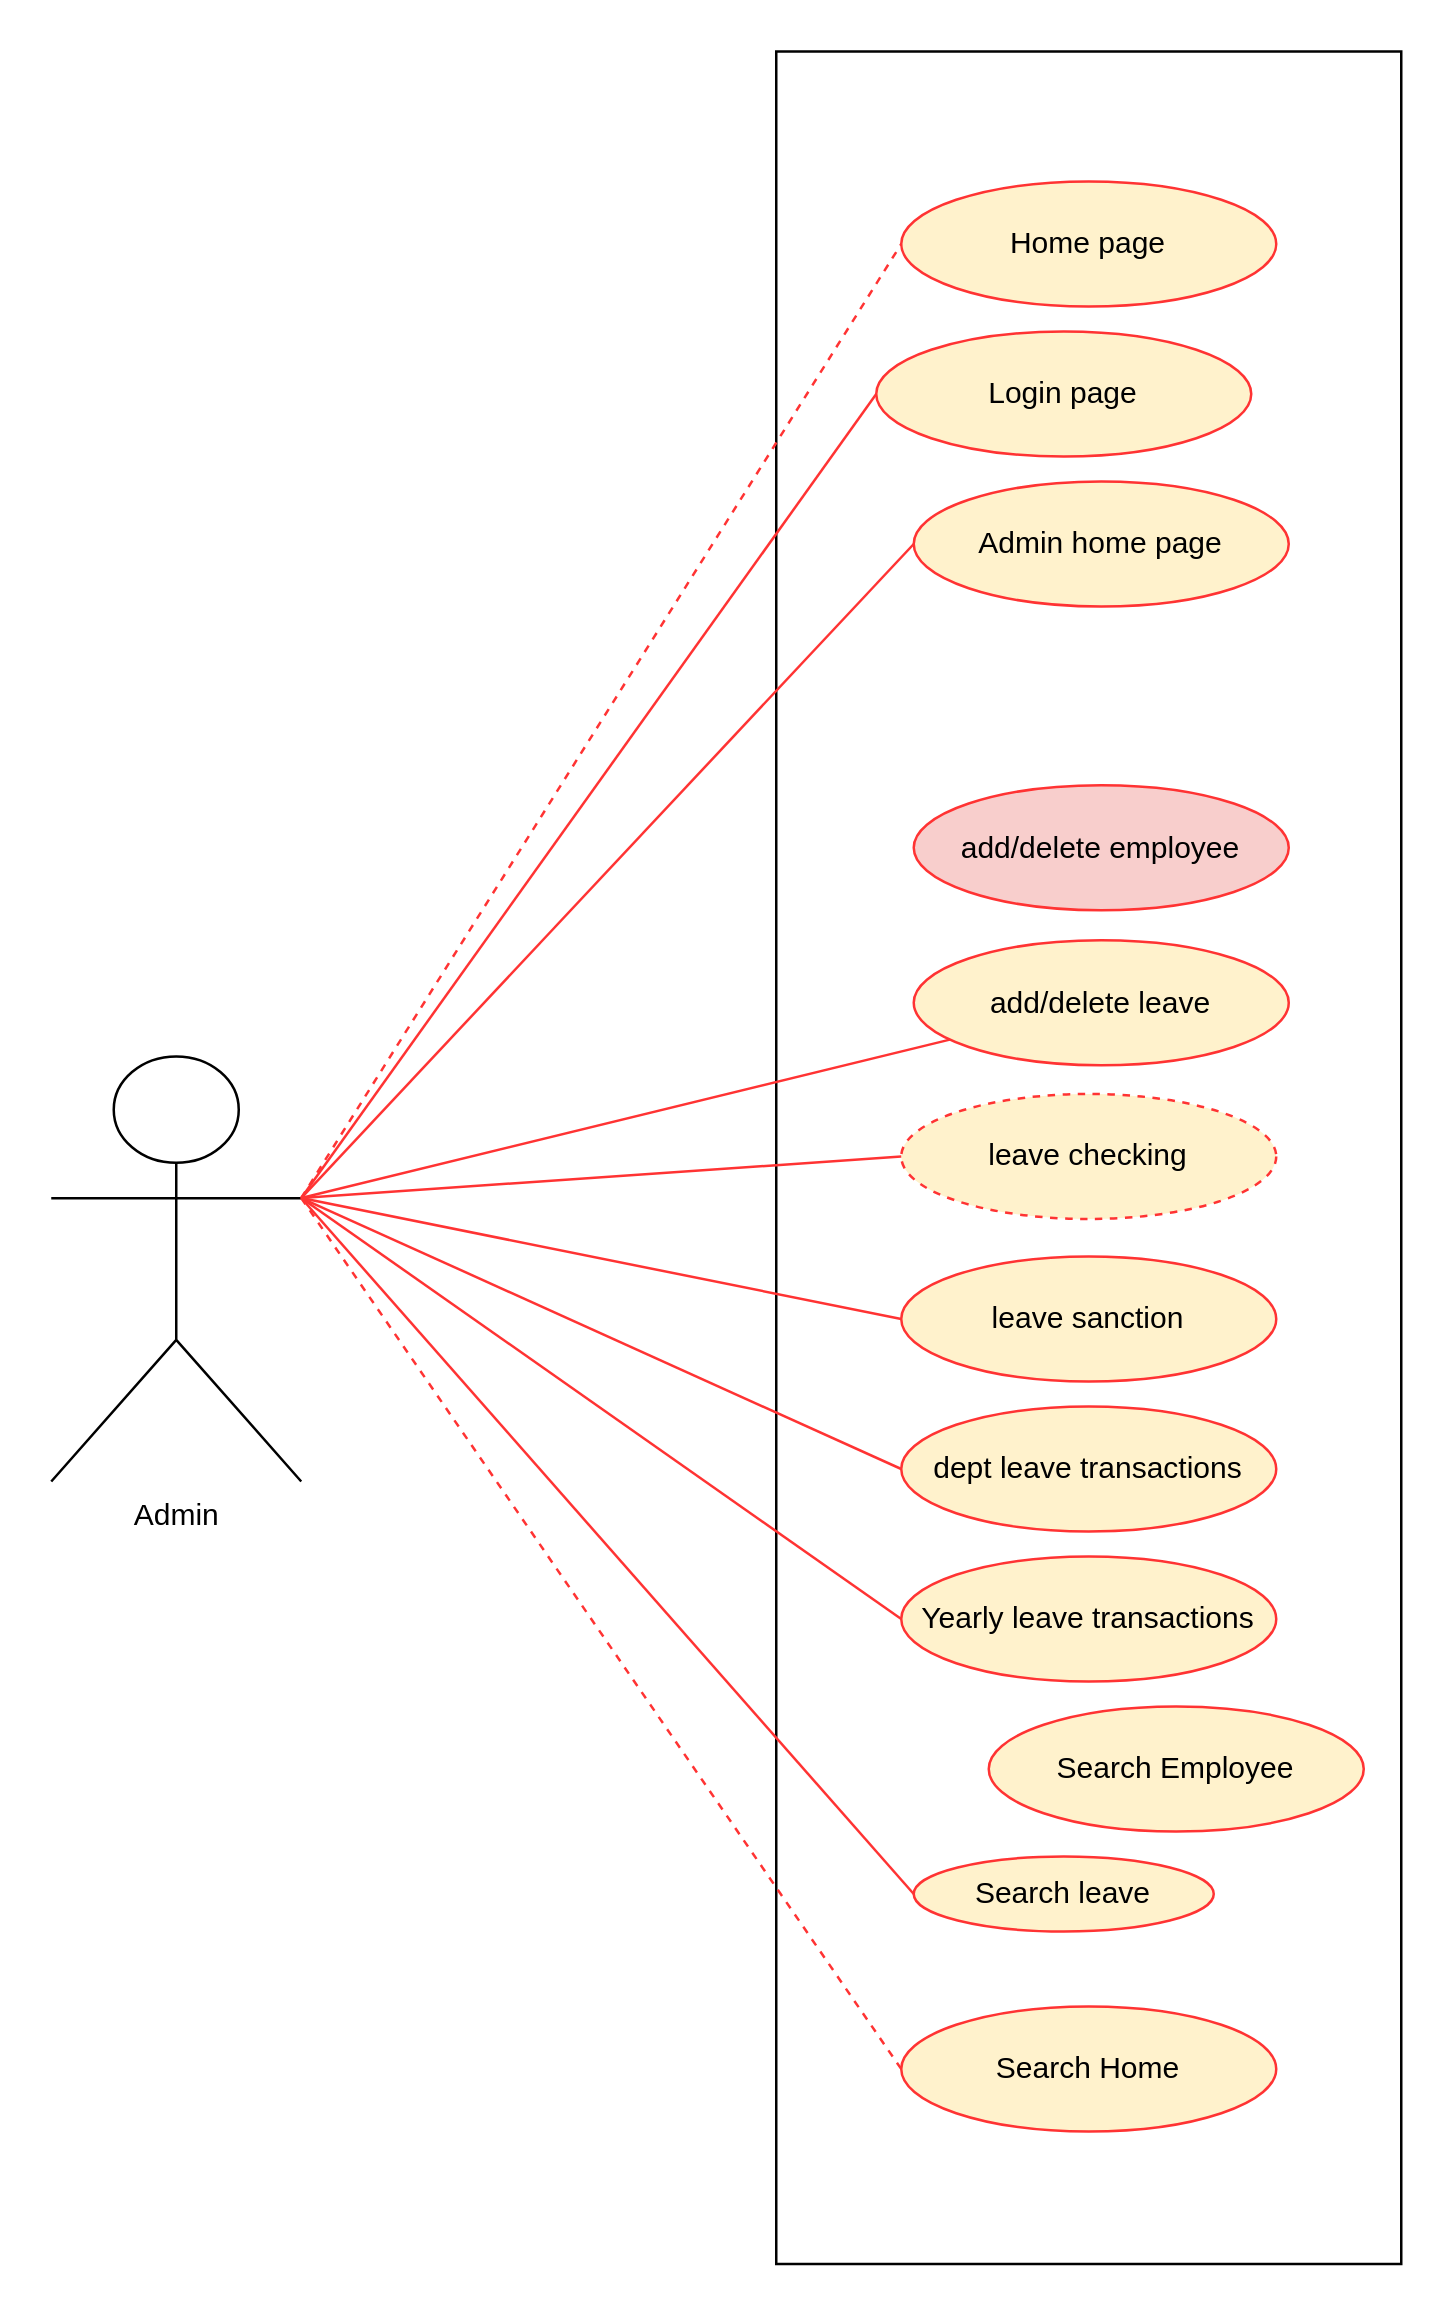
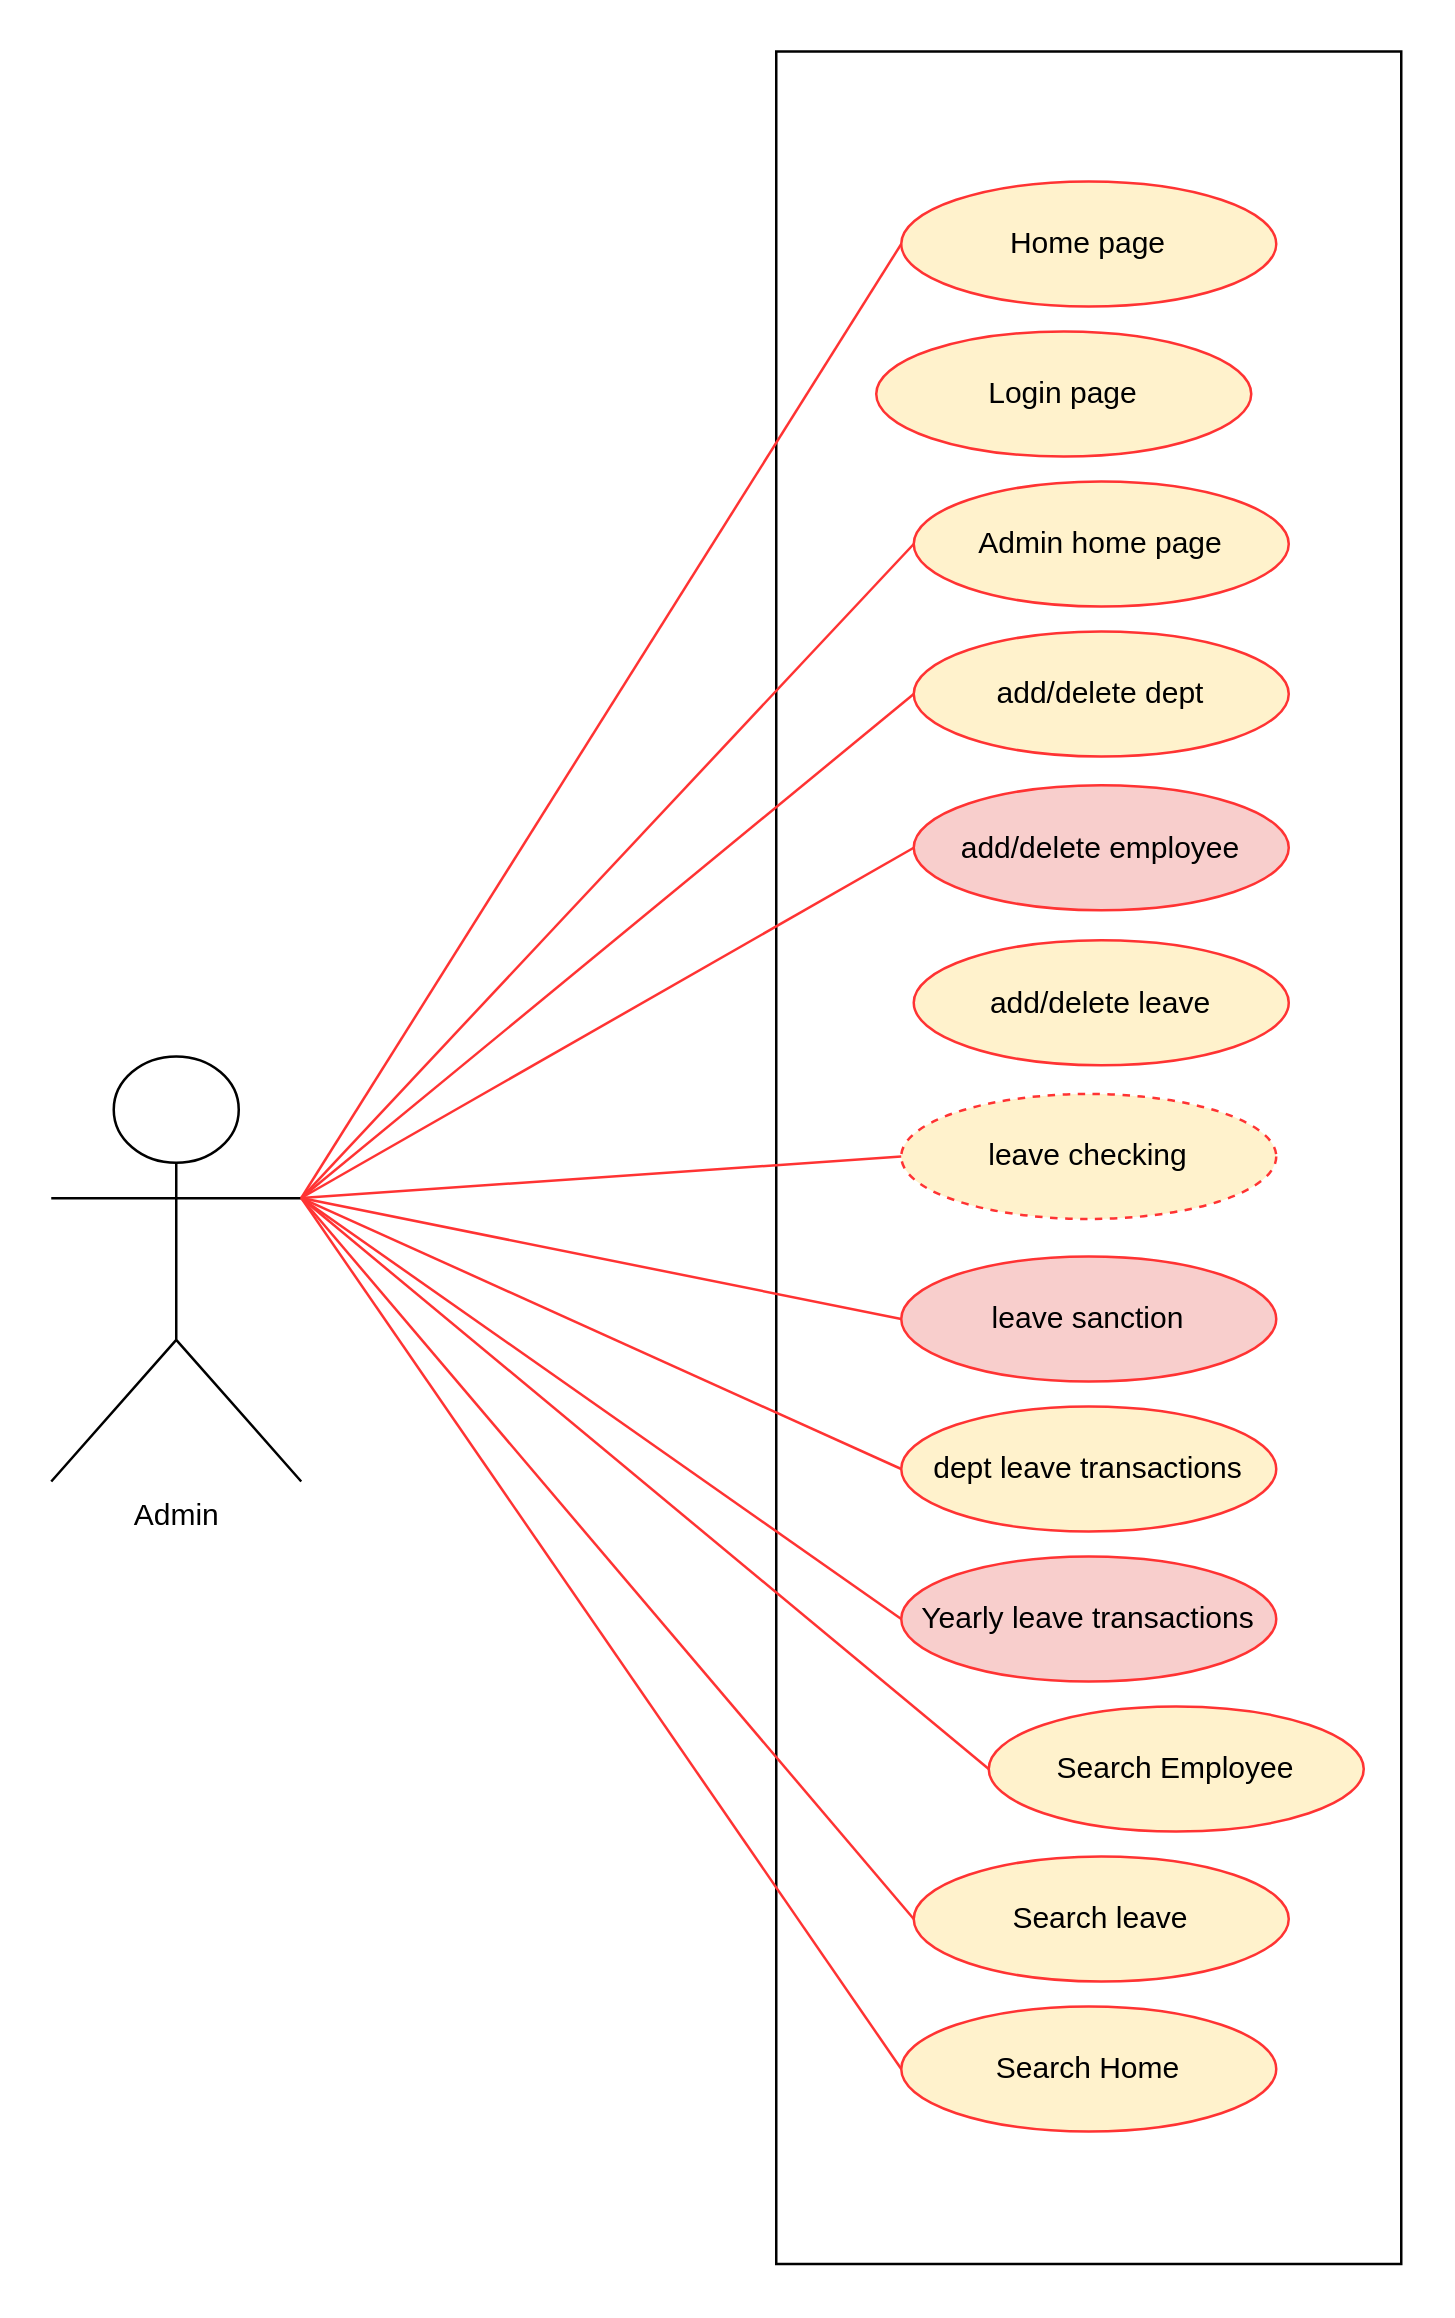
(621, 689) -> (621, 689)
none -> (1101, 694)
(604, 774) -> none
none -> (619, 937)
(637, 1116) -> (615, 1018)
(1089, 1319) -> (1089, 1319)
none -> (658, 1494)
(1089, 1619) -> (1089, 1619)
(609, 1644) -> (609, 1644)
(1064, 1894) -> (1101, 1919)
